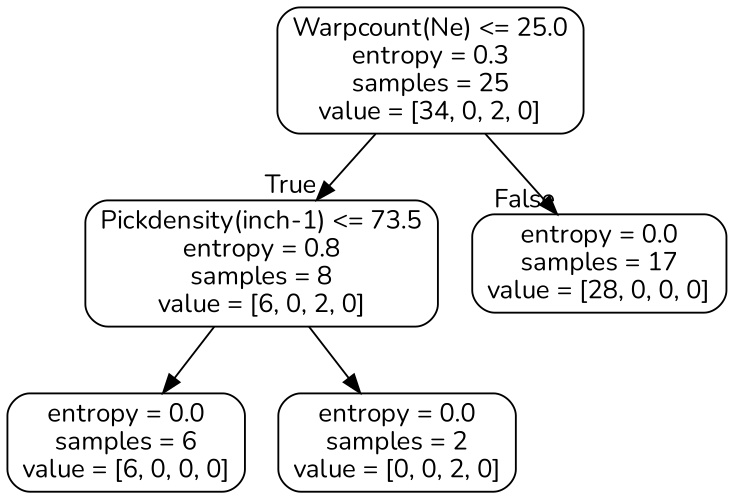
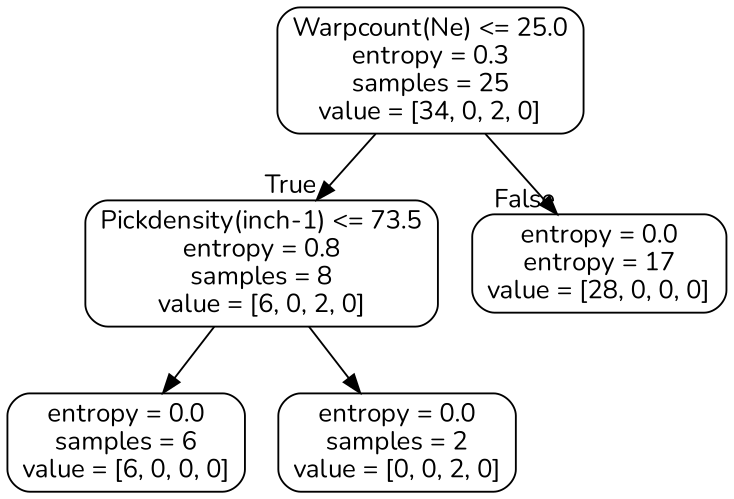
(599, 263) -> (599, 263)
